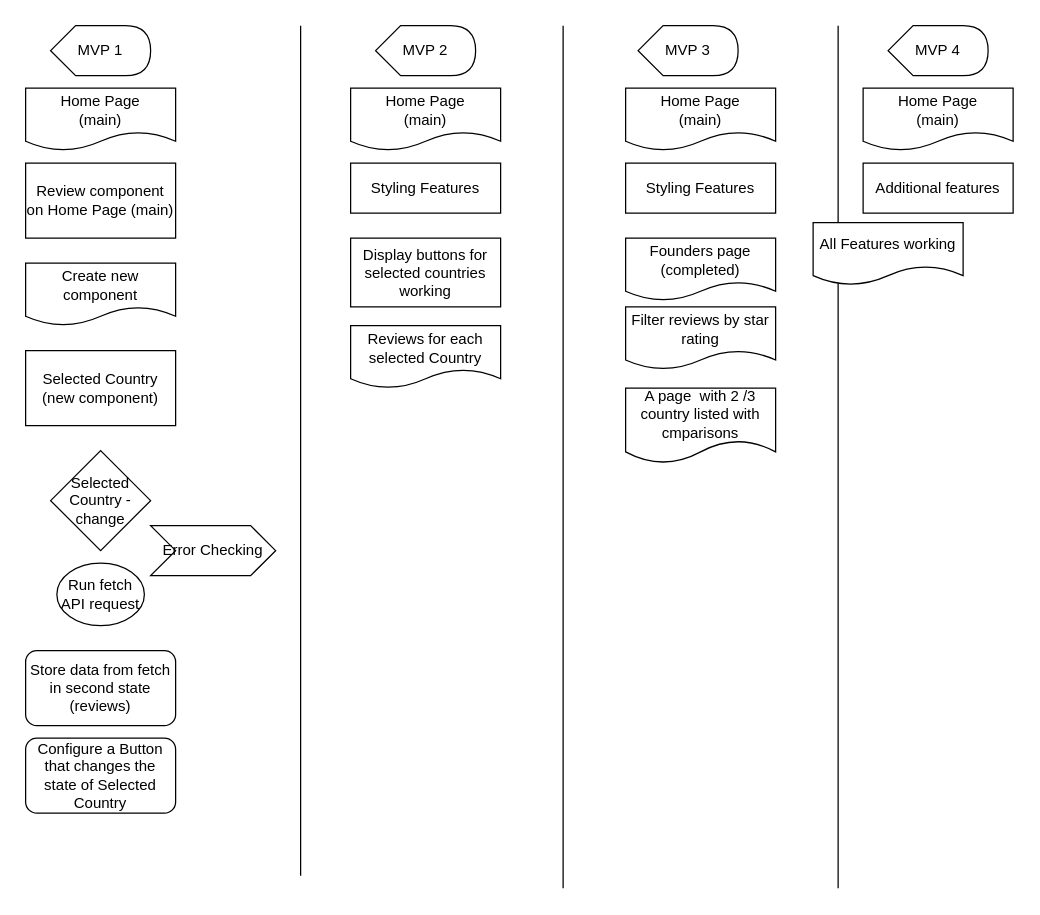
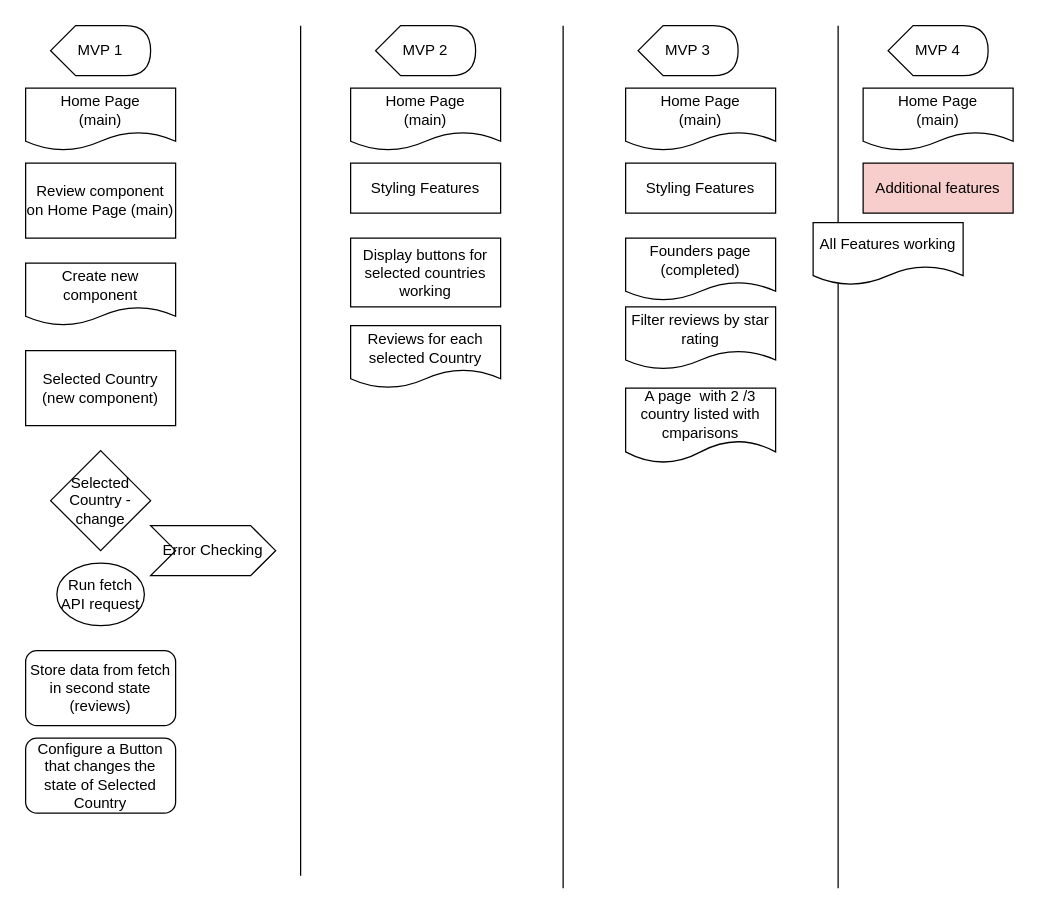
(938, 188) -> (938, 188)
